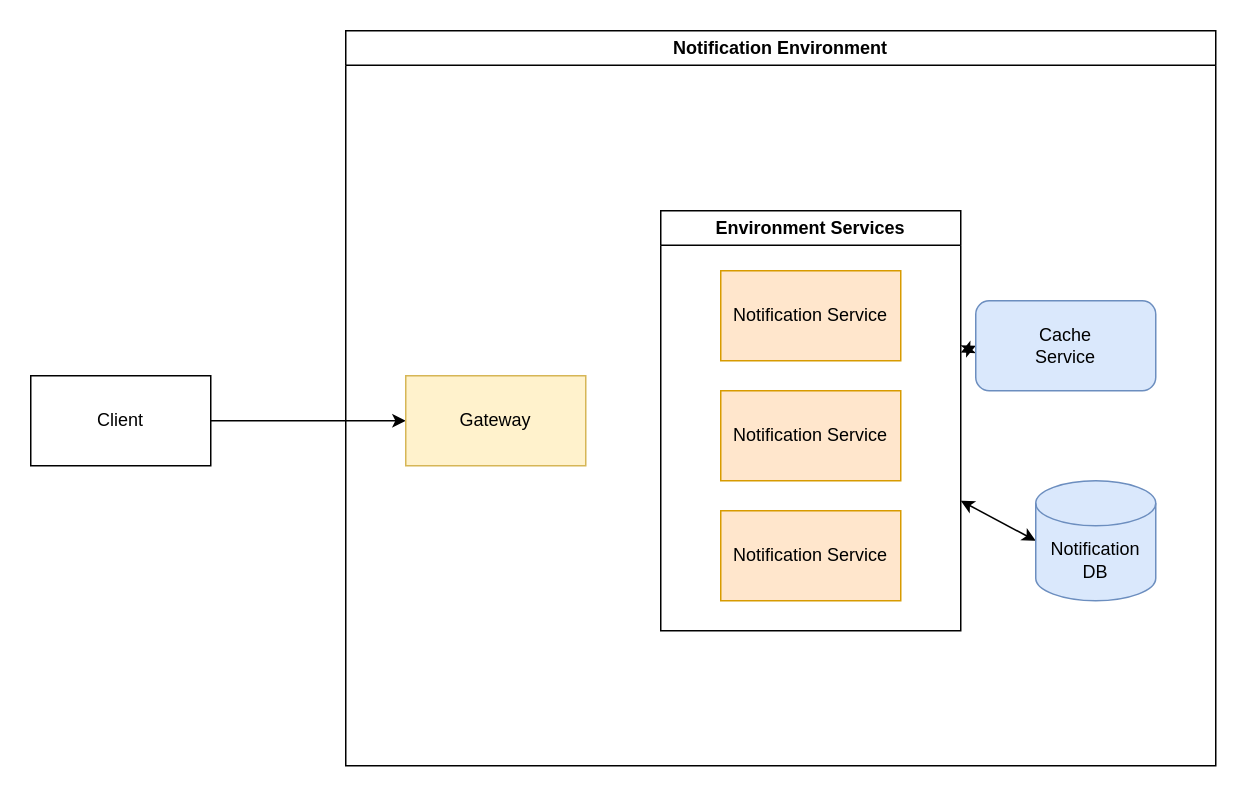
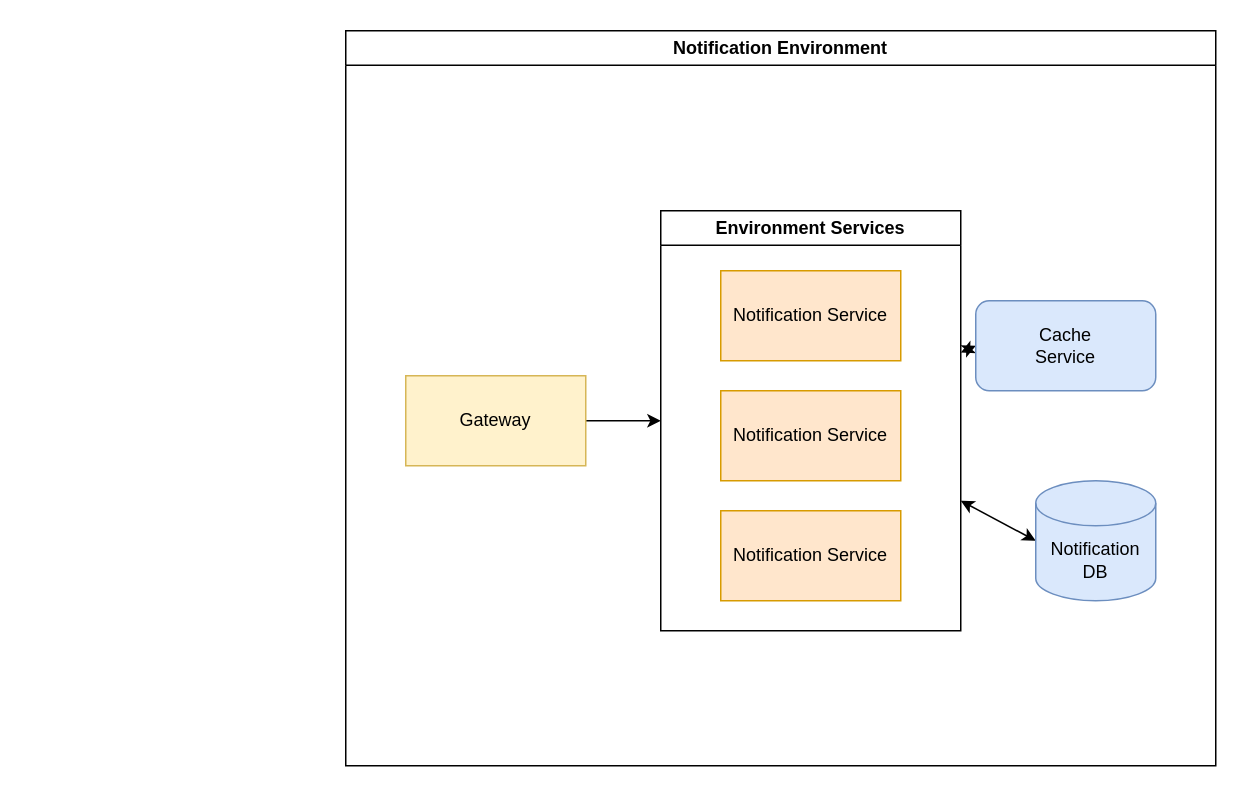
(121, 421) -> none
(303, 421) -> none
none -> (618, 421)
